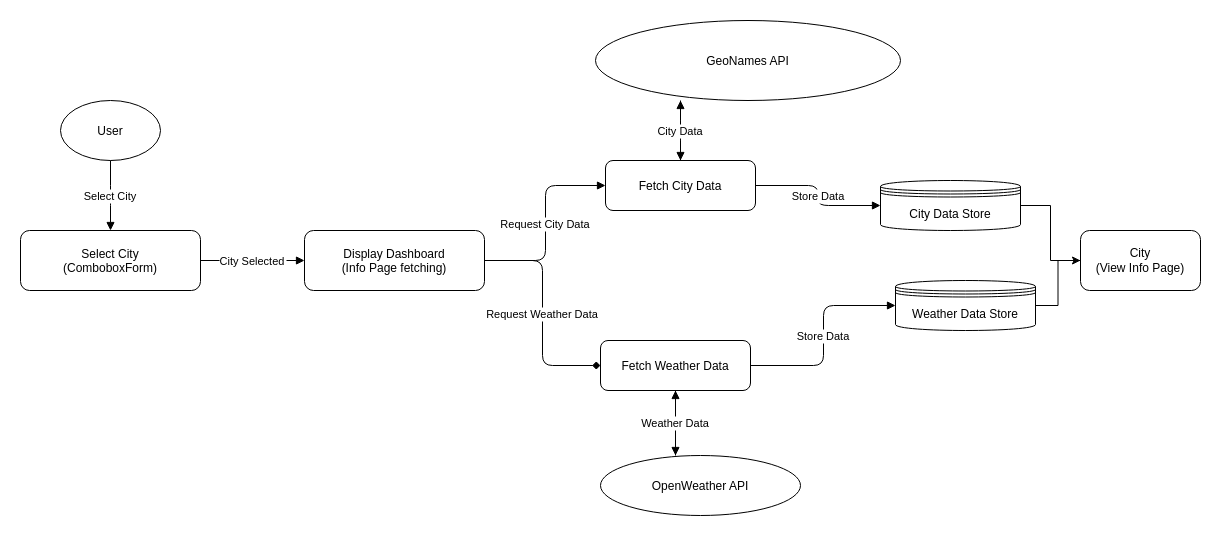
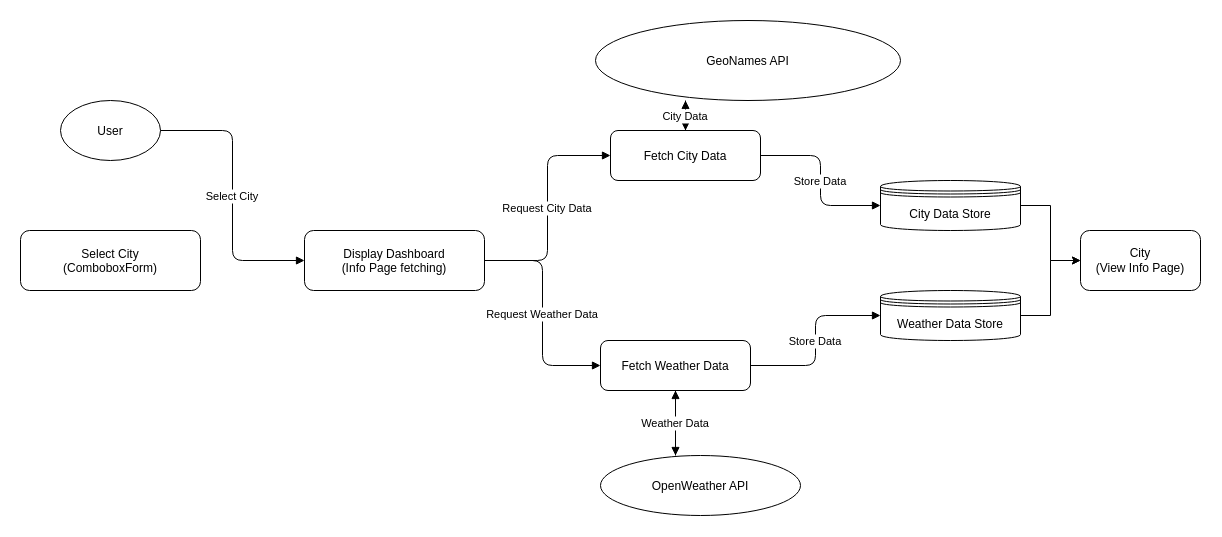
(681, 186) -> (686, 156)
(111, 191) -> (233, 162)
(218, 261) -> none
(1078, 261) -> (1051, 258)
(966, 306) -> (951, 316)
(591, 366) -> (591, 366)
